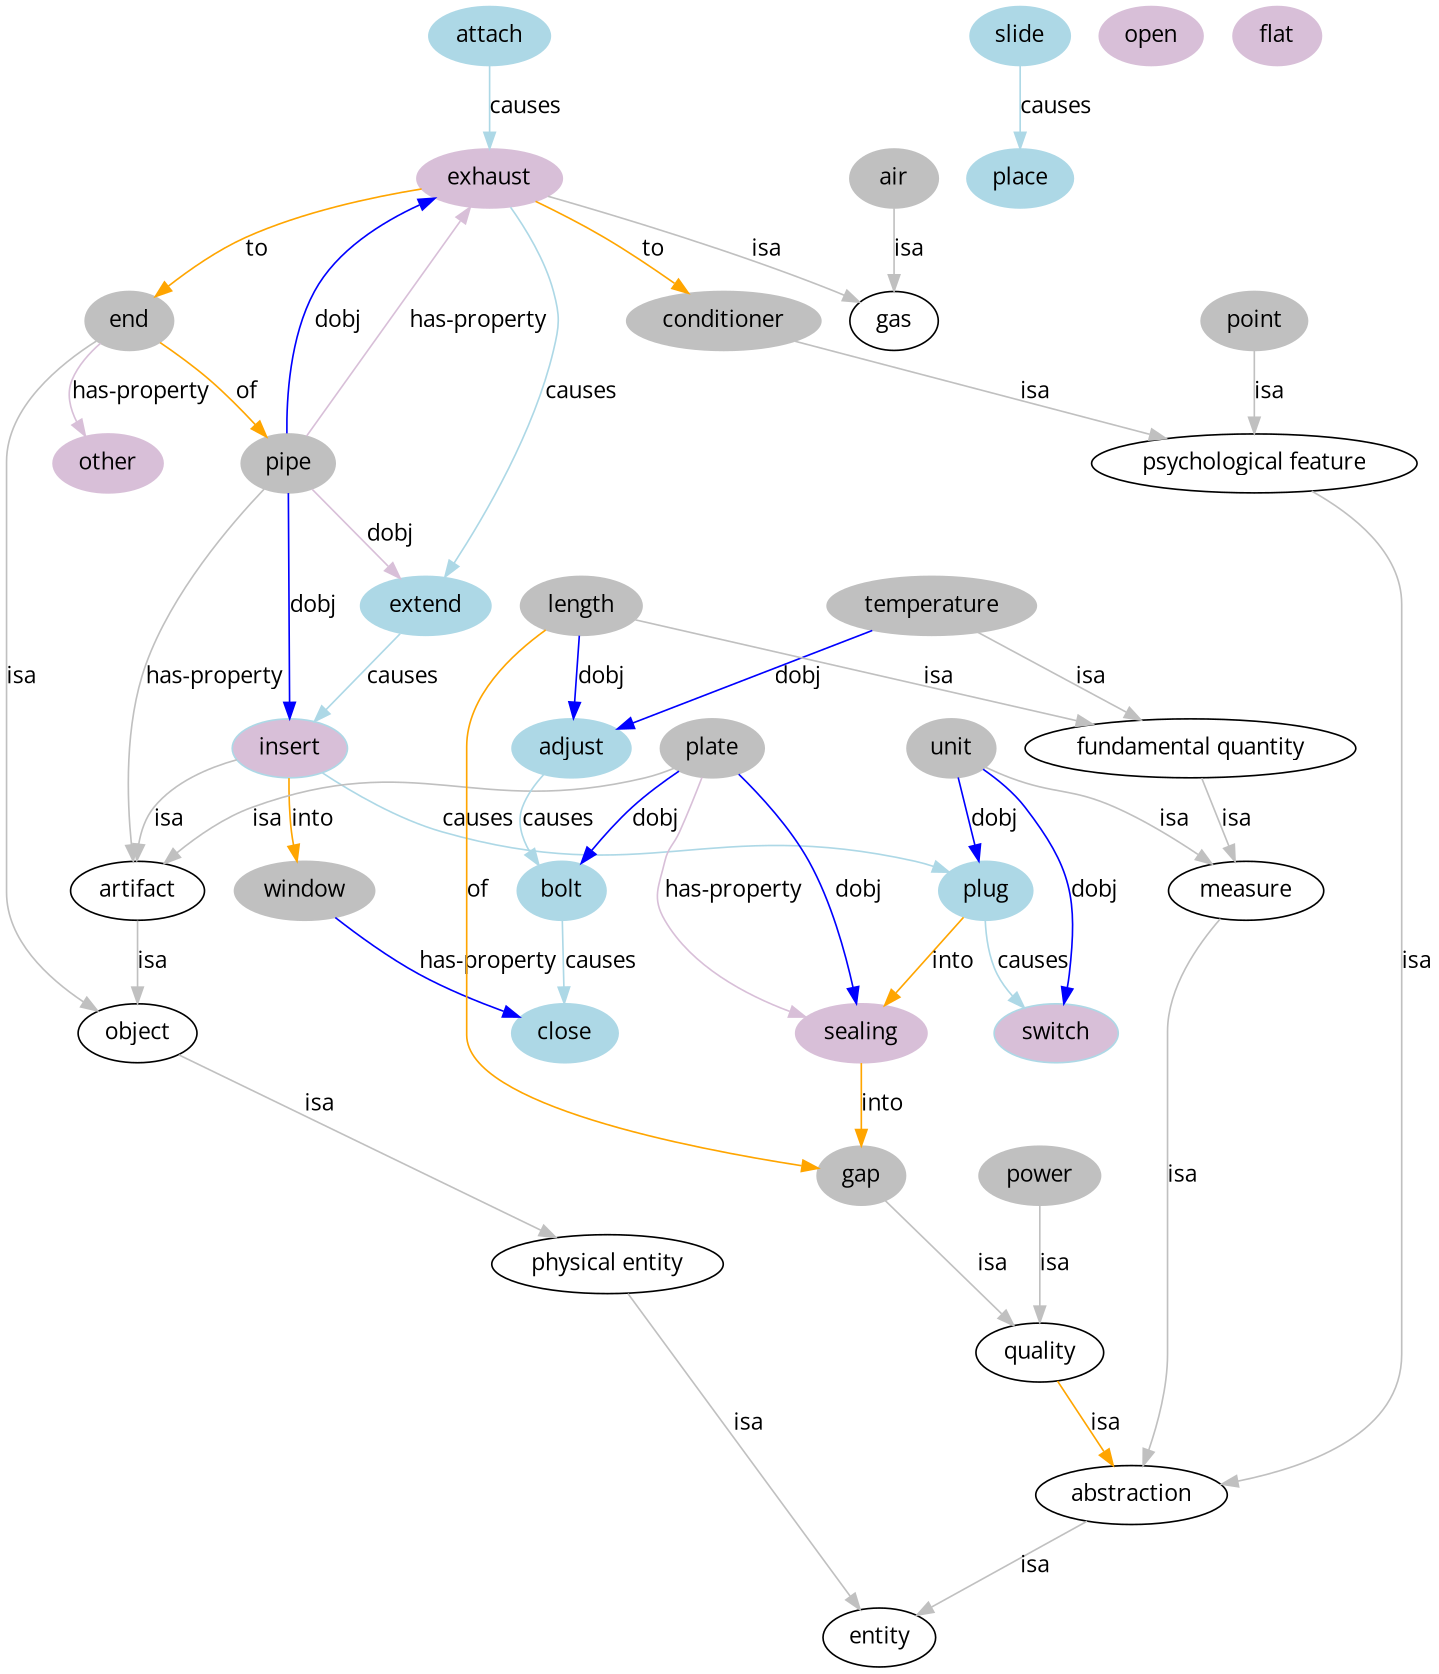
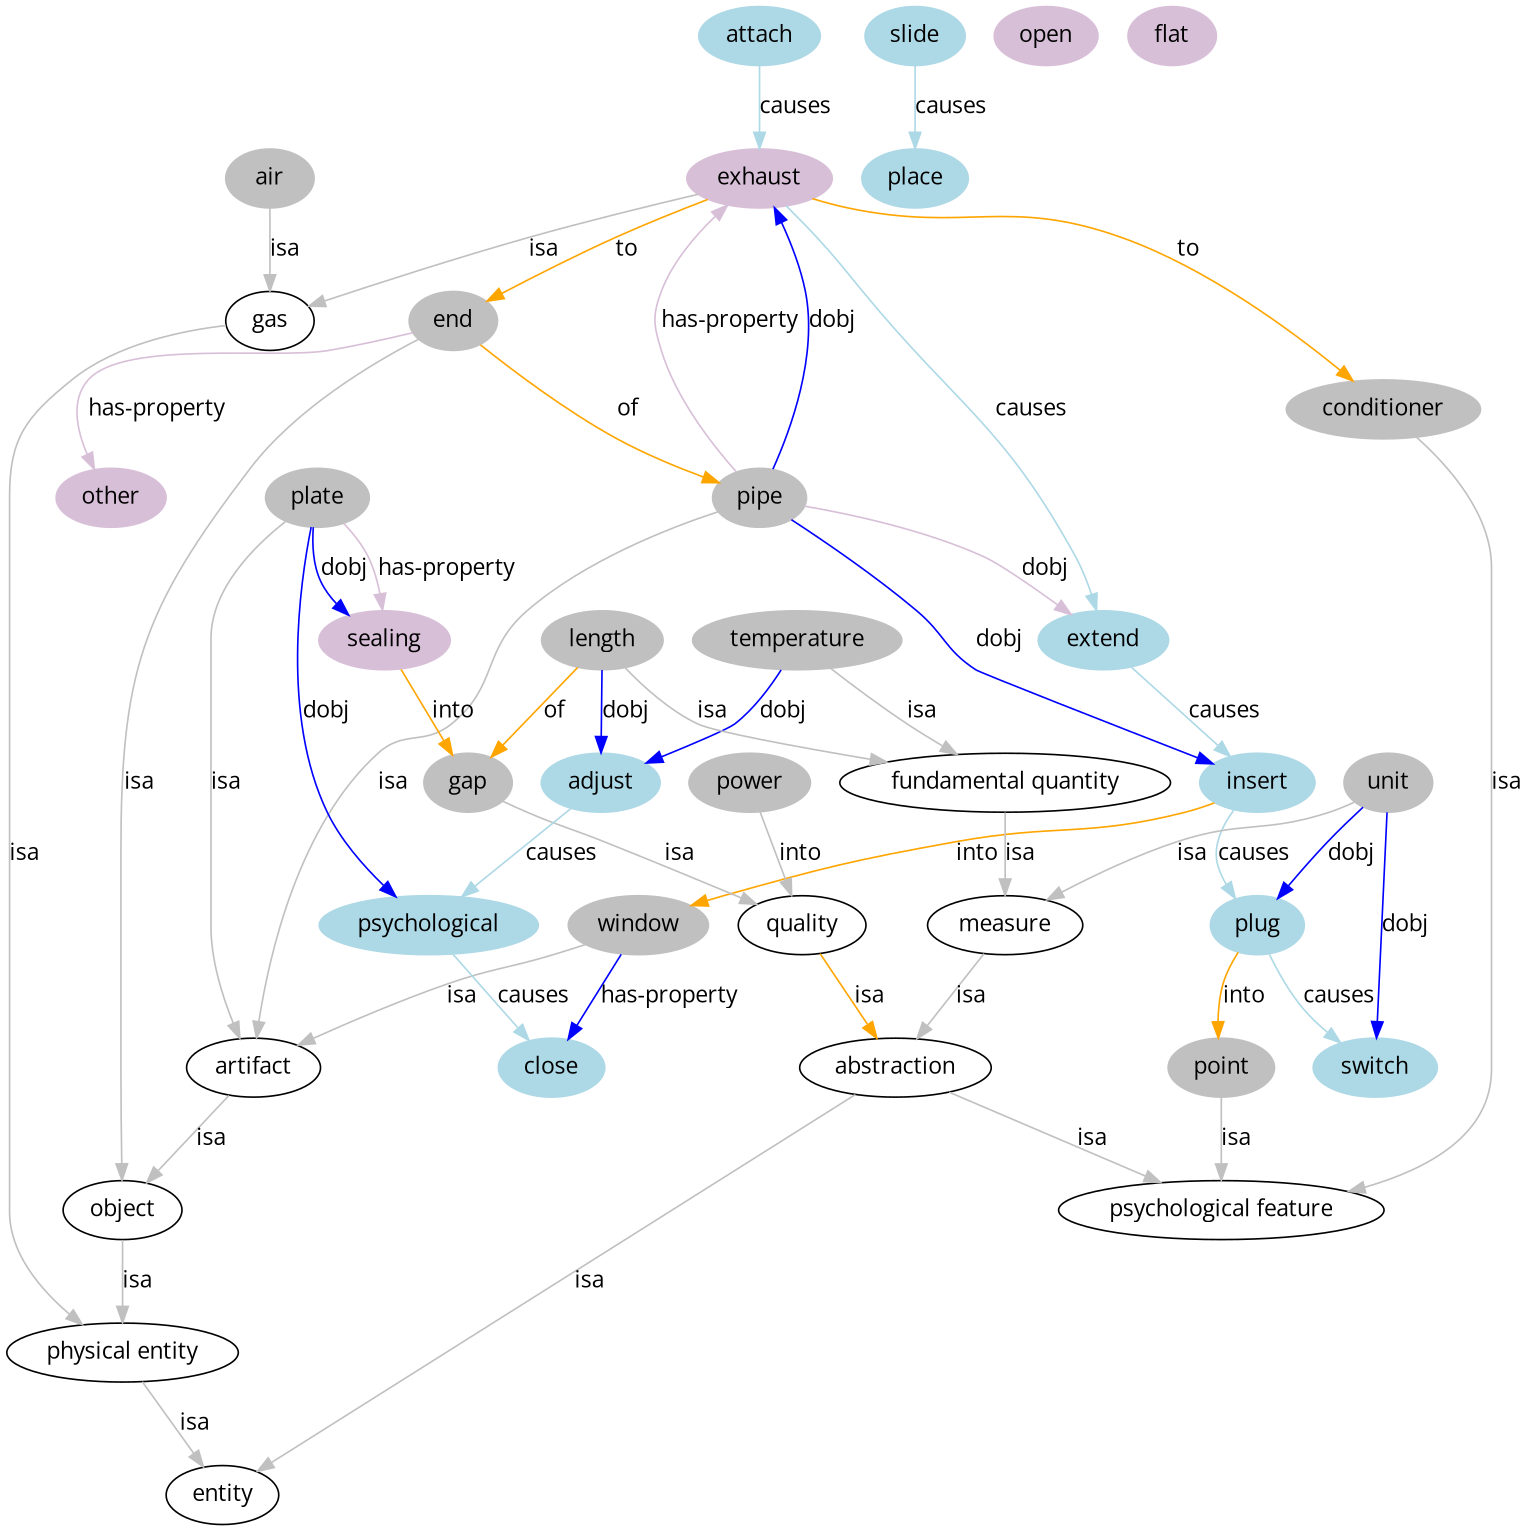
(215, 677) -> (394, 783)
(290, 748) -> (1257, 783)
none -> (10, 763)
(175, 788) -> (447, 984)
(562, 891) -> (429, 925)
(930, 955) -> (1223, 985)
(1402, 1016) -> (1047, 1134)
(1056, 1033) -> (1375, 1068)
(1055, 1264) -> (800, 854)
